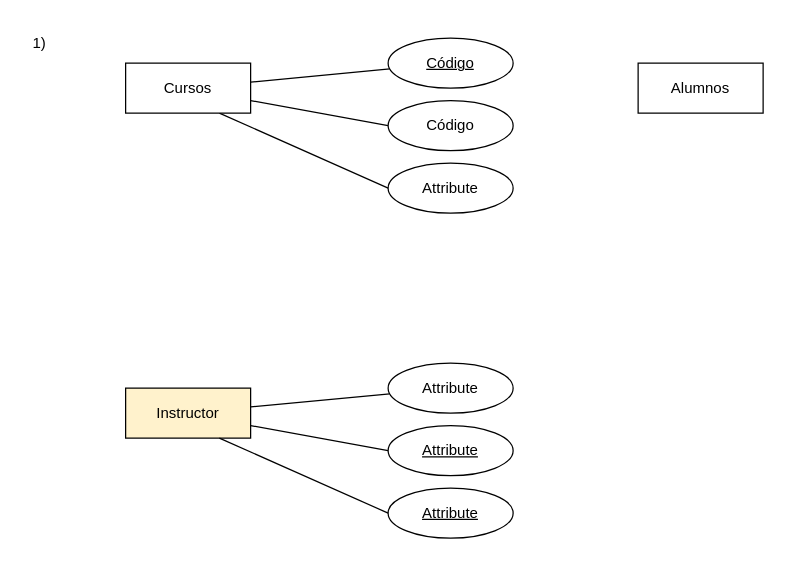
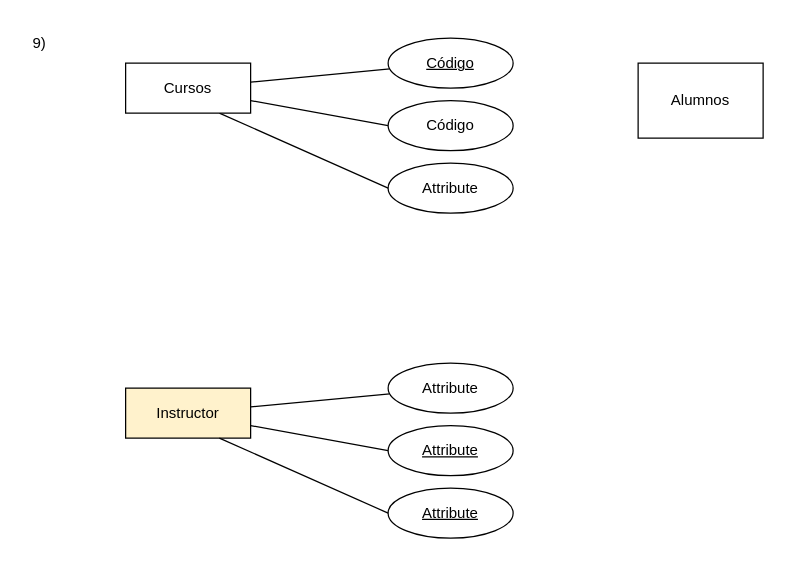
(42, 43) -> (42, 43)
(701, 88) -> (701, 101)
